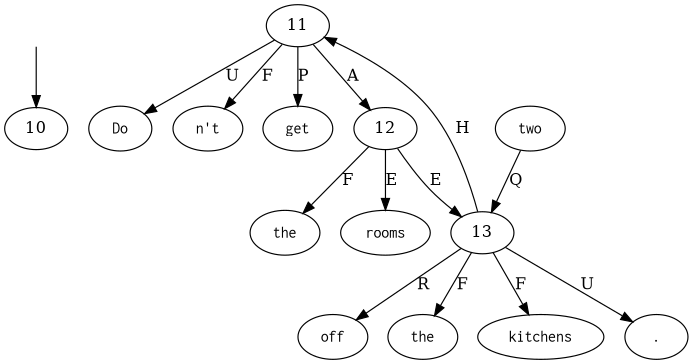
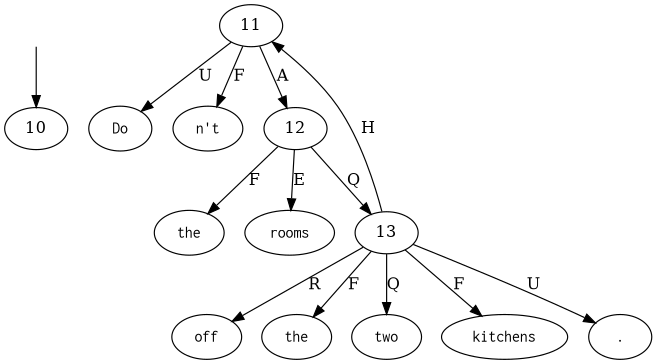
(298, 129) -> none
(509, 176) -> (387, 278)
(436, 181) -> (354, 181)
